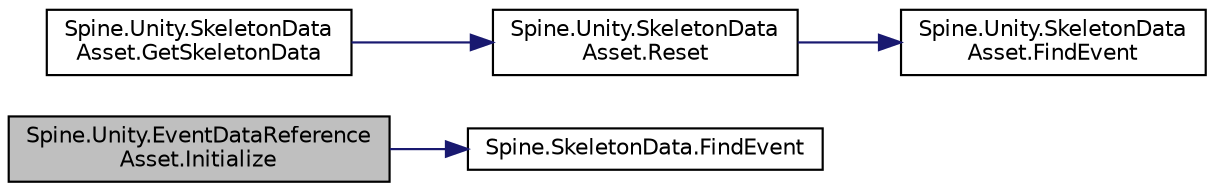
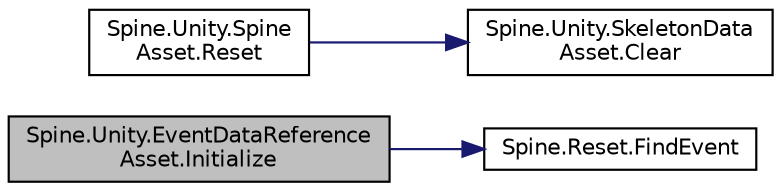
(199, 42) -> none
(645, 42) -> (199, 42)
(1053, 42) -> (620, 42)
(645, 149) -> (620, 149)
